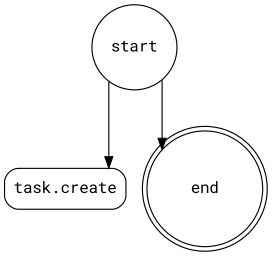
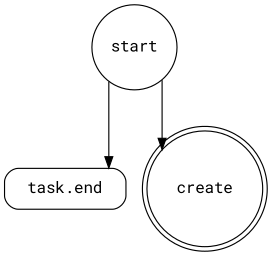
(65, 189) -> (65, 189)
(205, 189) -> (205, 189)
